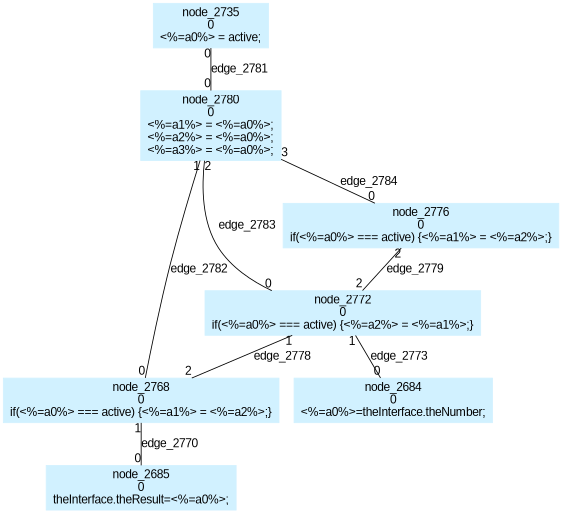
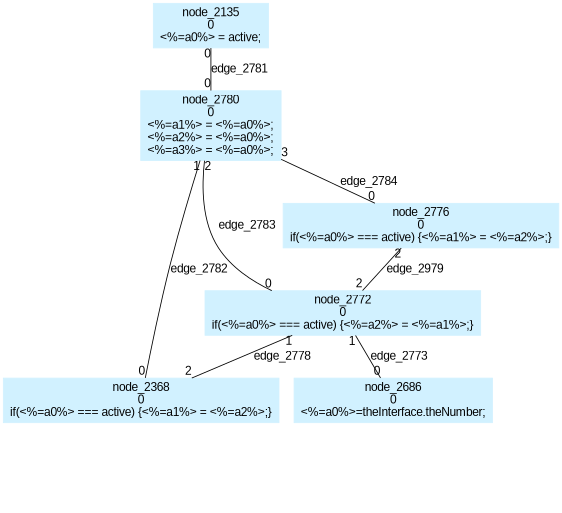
(211, 26) -> (211, 26)
(415, 269) -> (415, 269)
(141, 400) -> (141, 400)
(393, 400) -> (393, 400)
(141, 488) -> none
